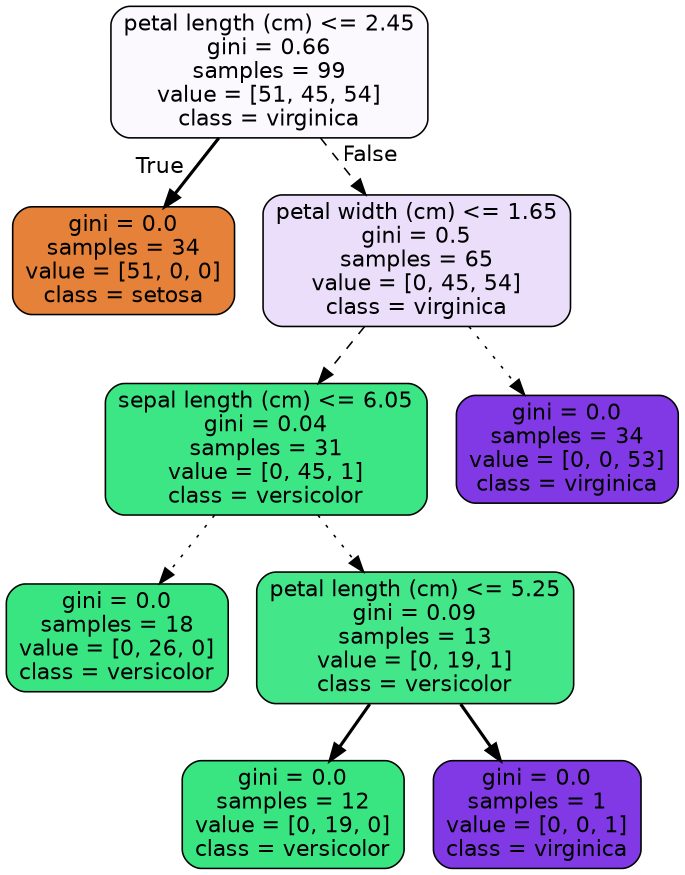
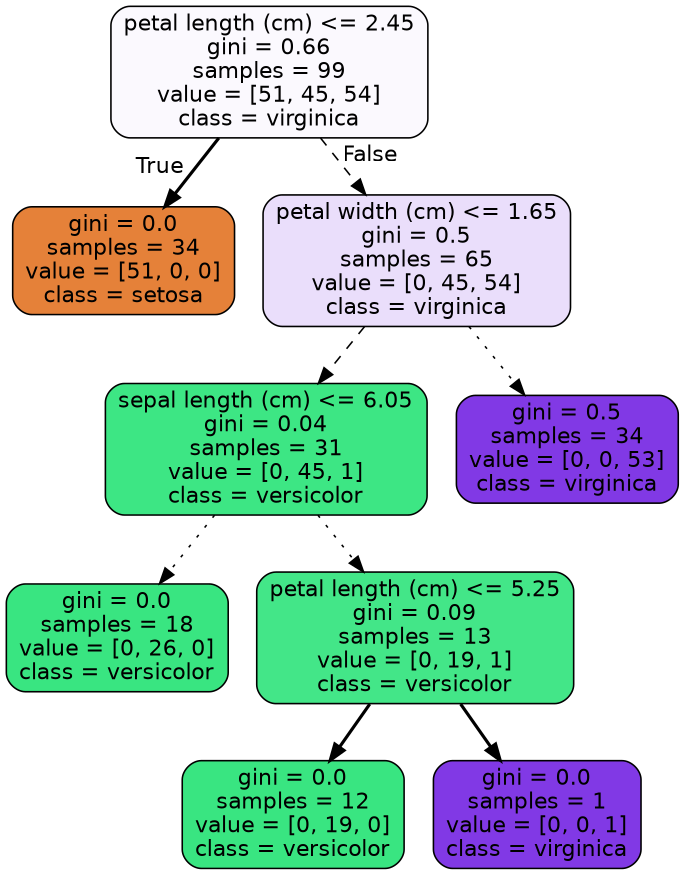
(567, 449) -> (567, 449)
